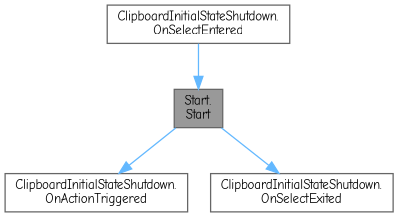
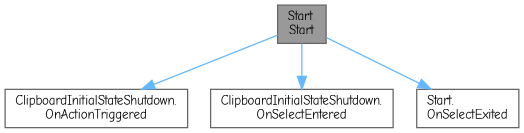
(198, 60) -> (302, 60)
(302, 193) -> (468, 108)
